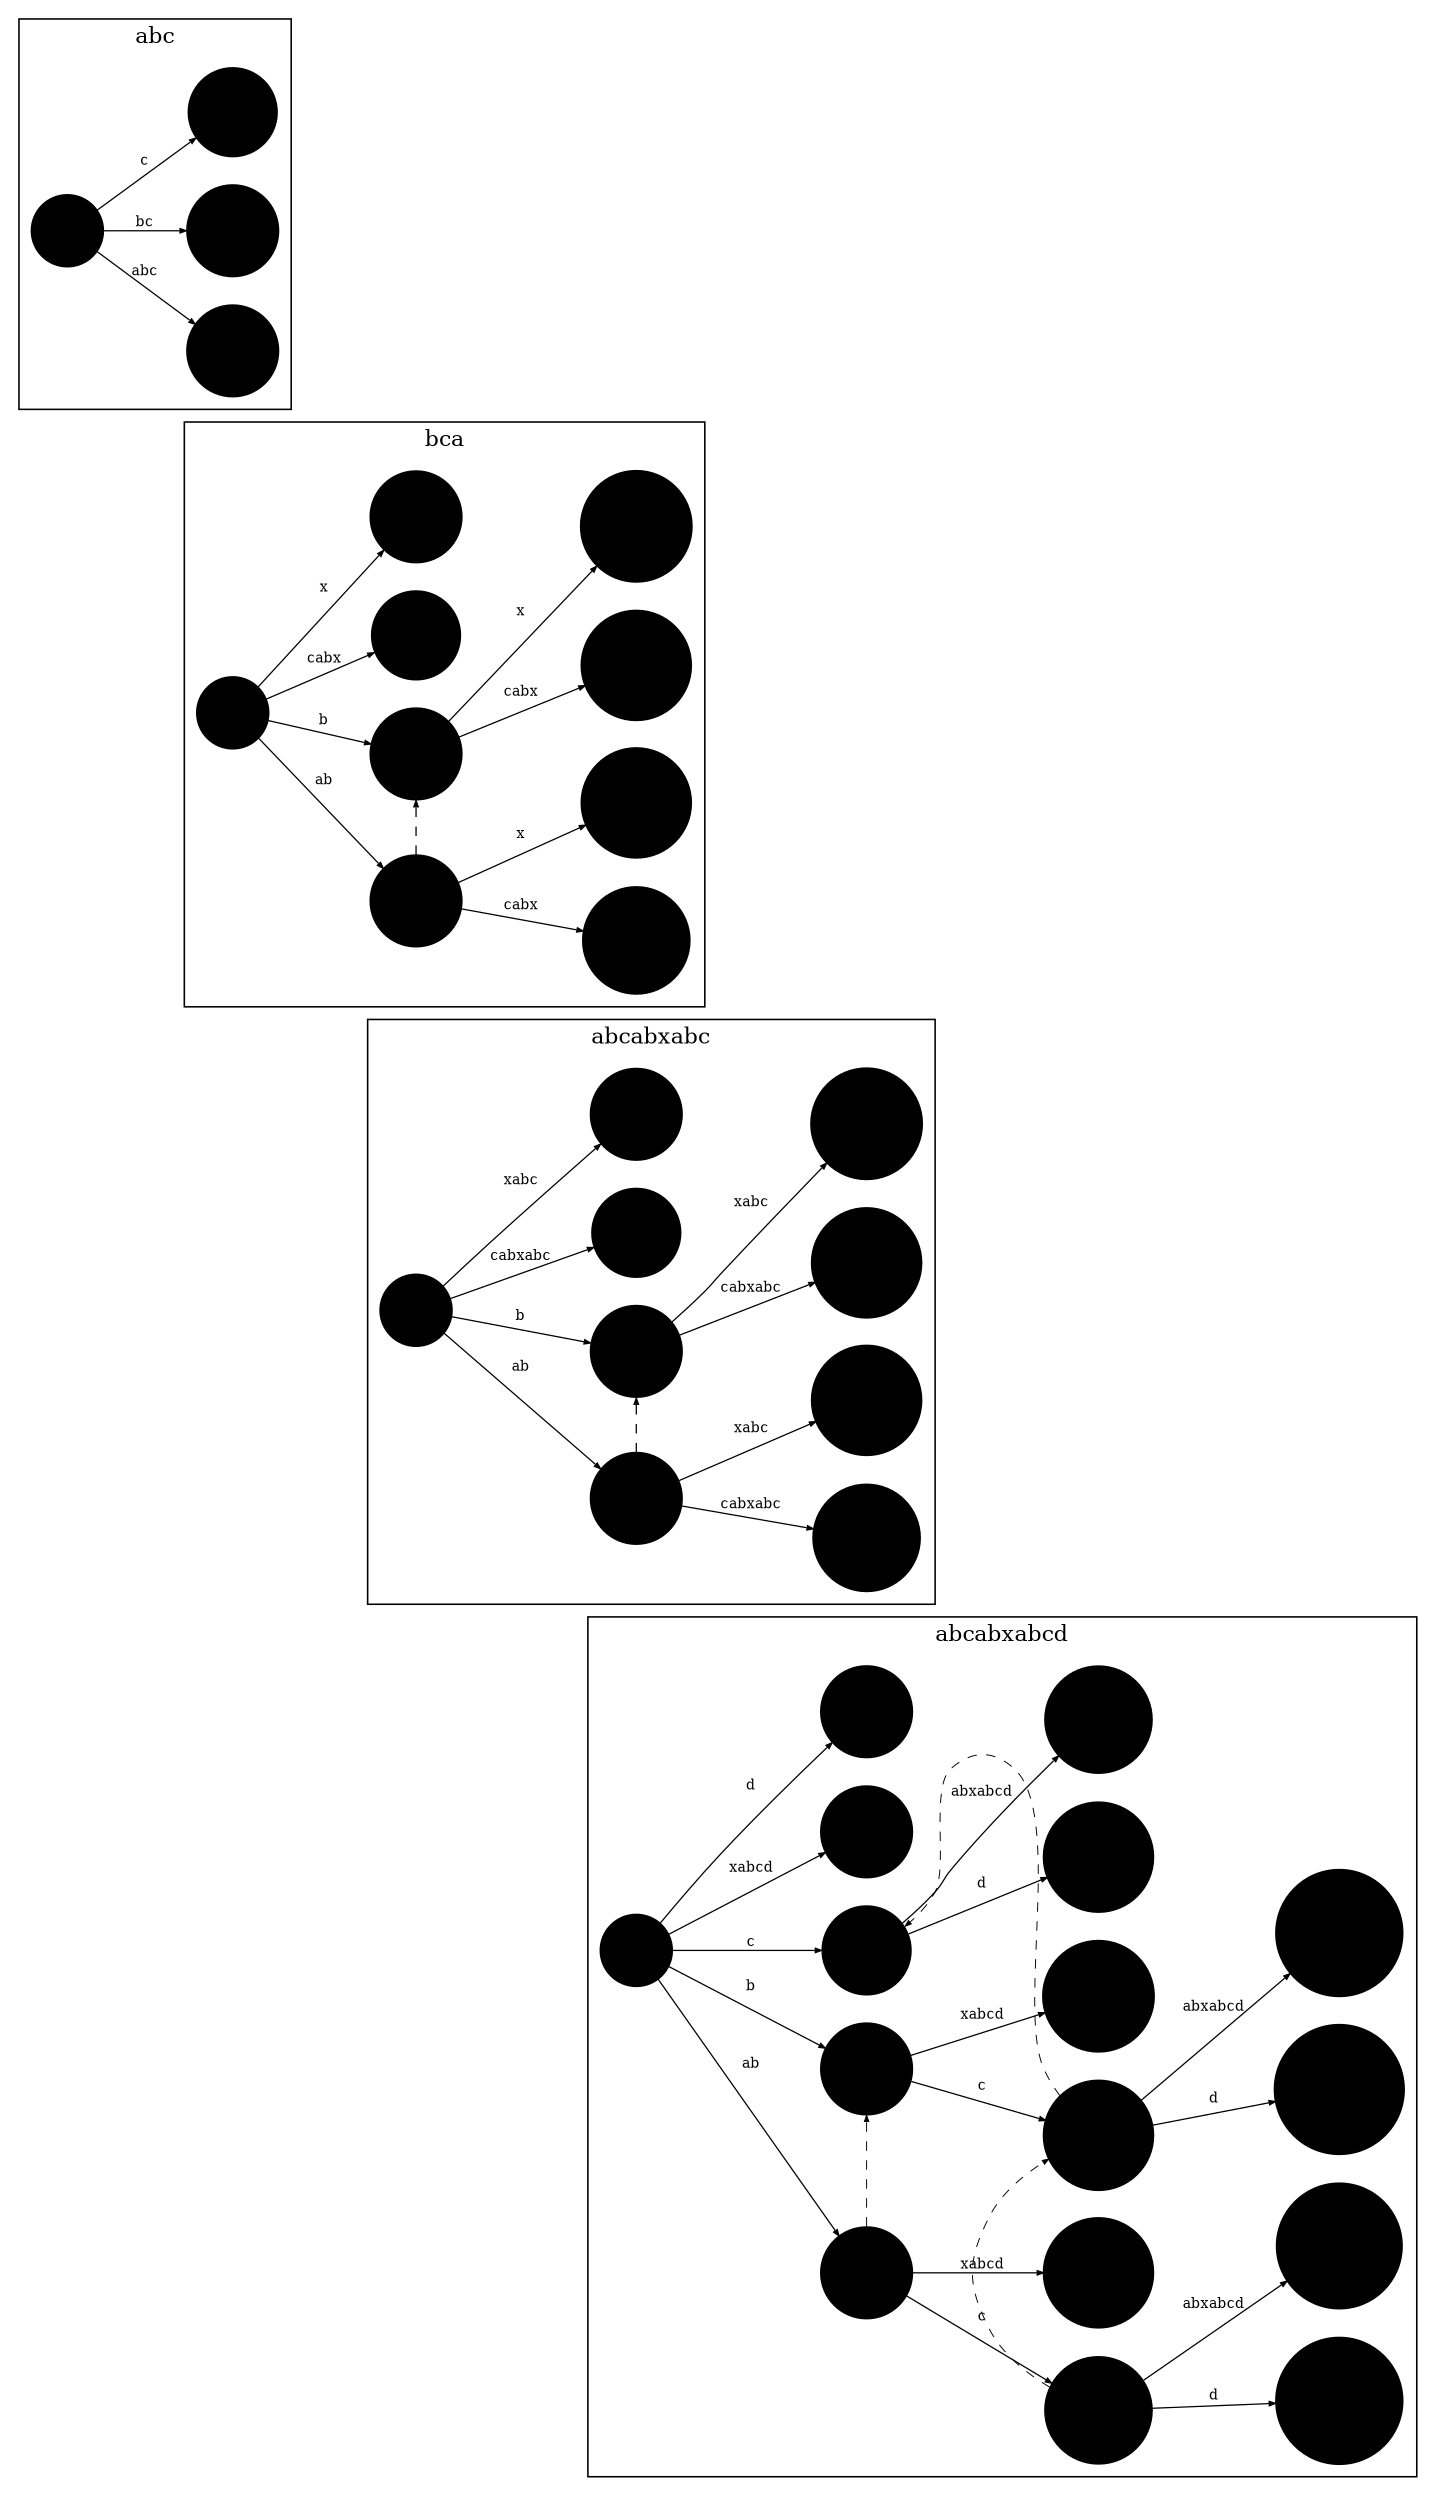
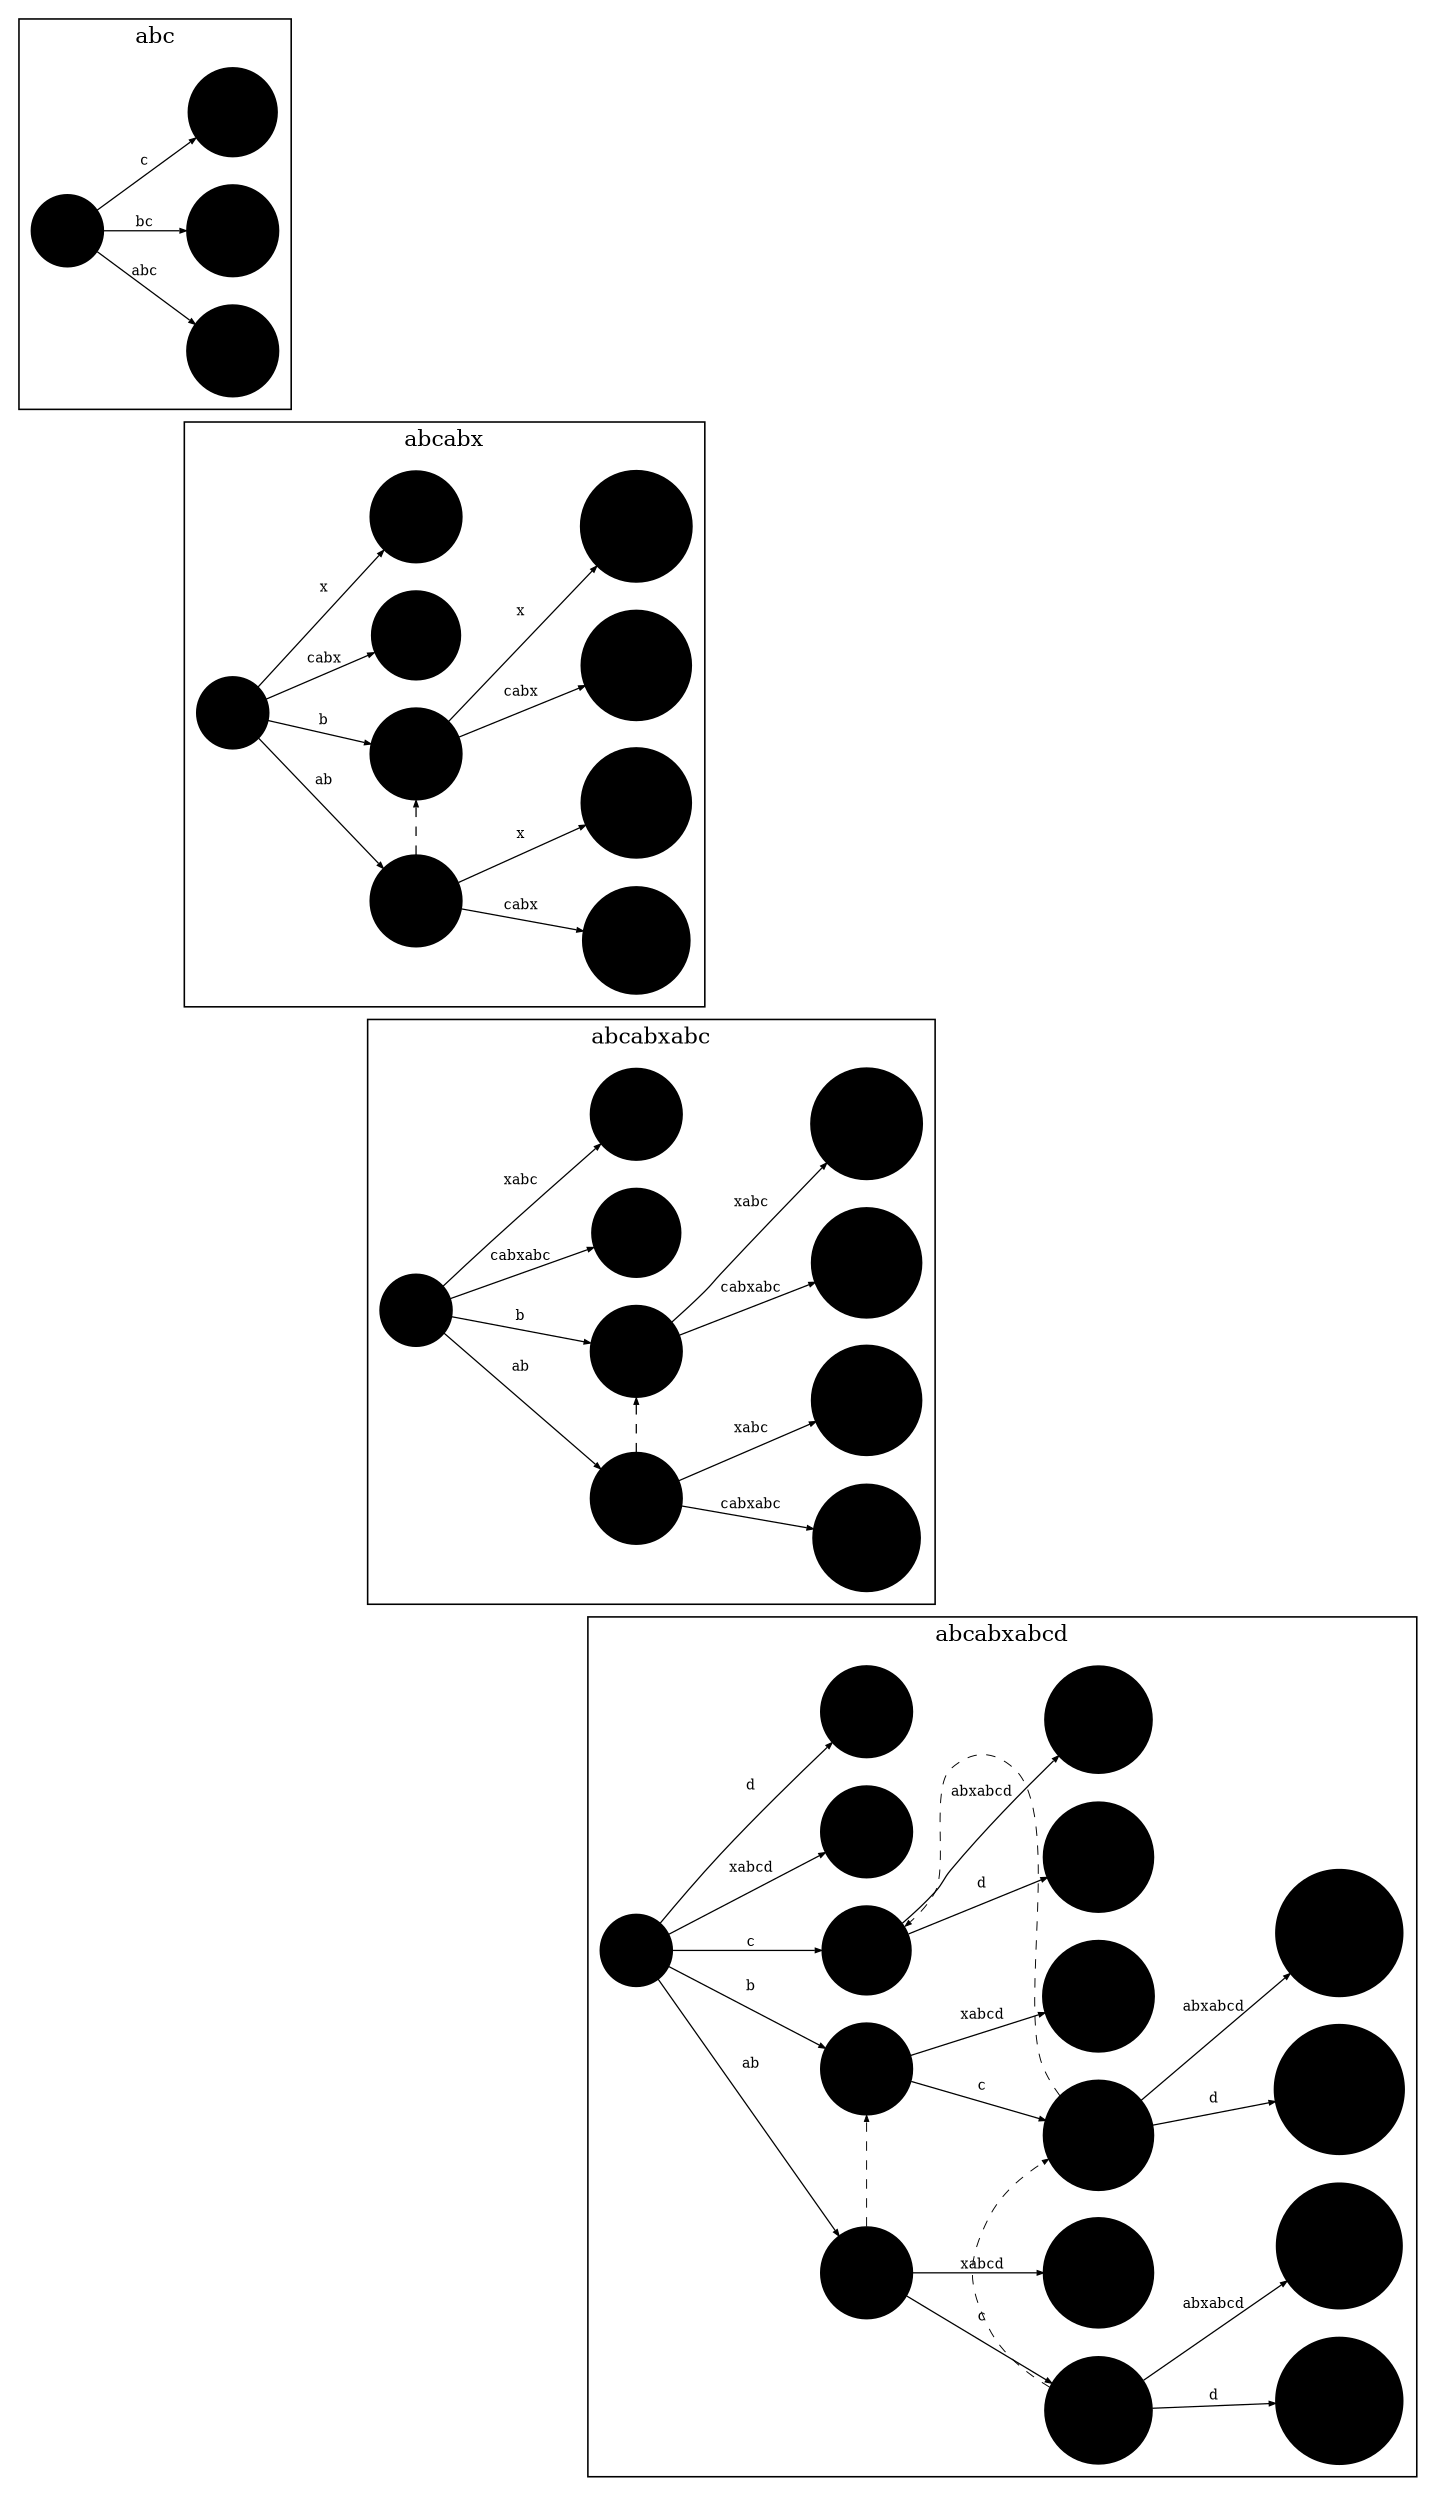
(445, 440) -> (445, 440)
